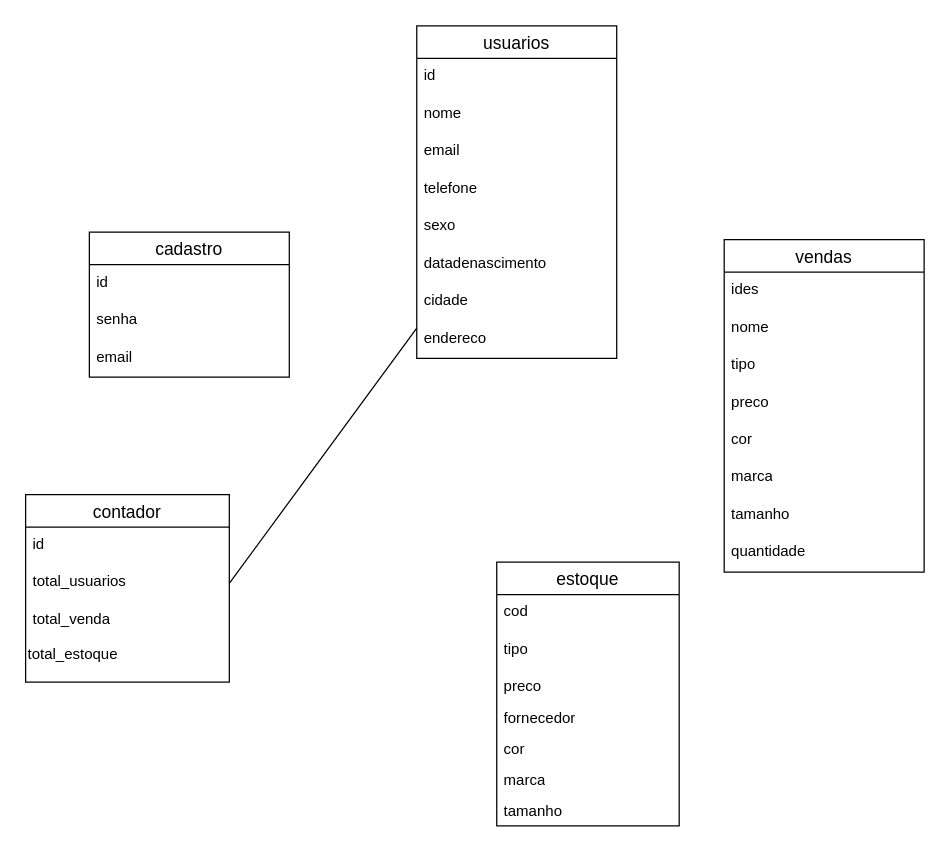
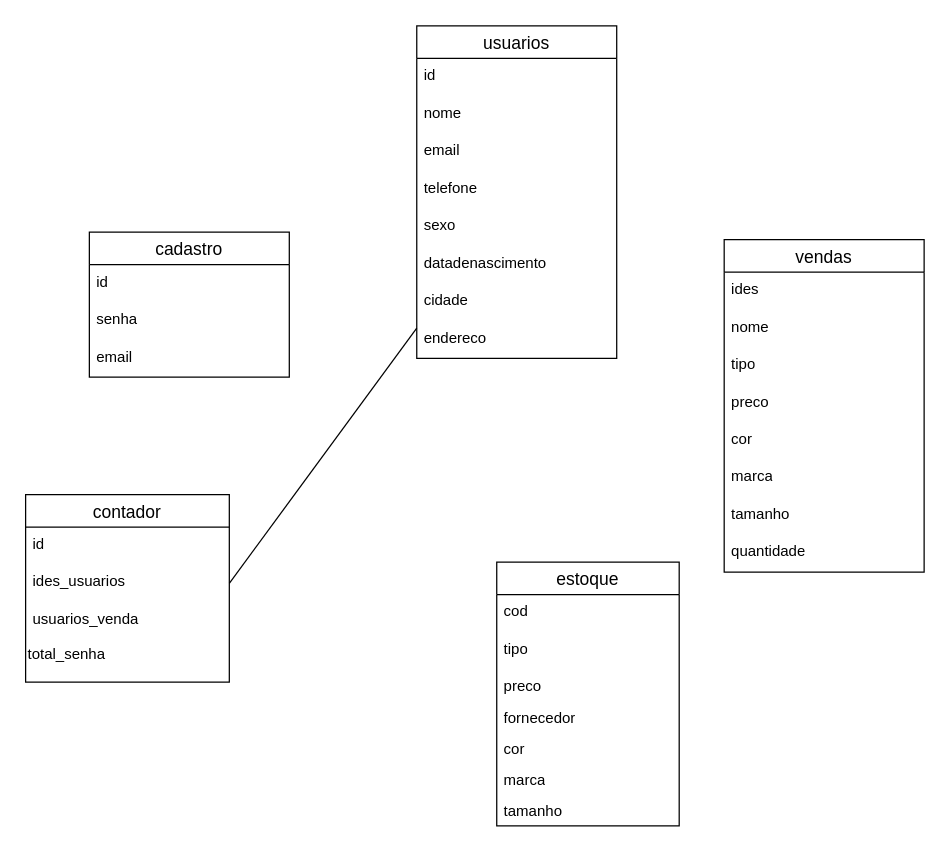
(88, 582) -> (84, 582)
(77, 620) -> (90, 620)
(81, 655) -> (72, 655)
